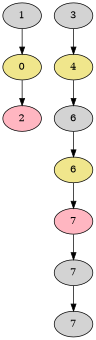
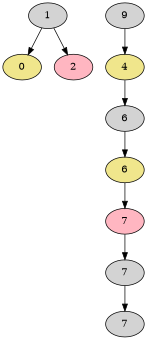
(74, 16) -> (125, 16)
(22, 89) -> (59, 38)
